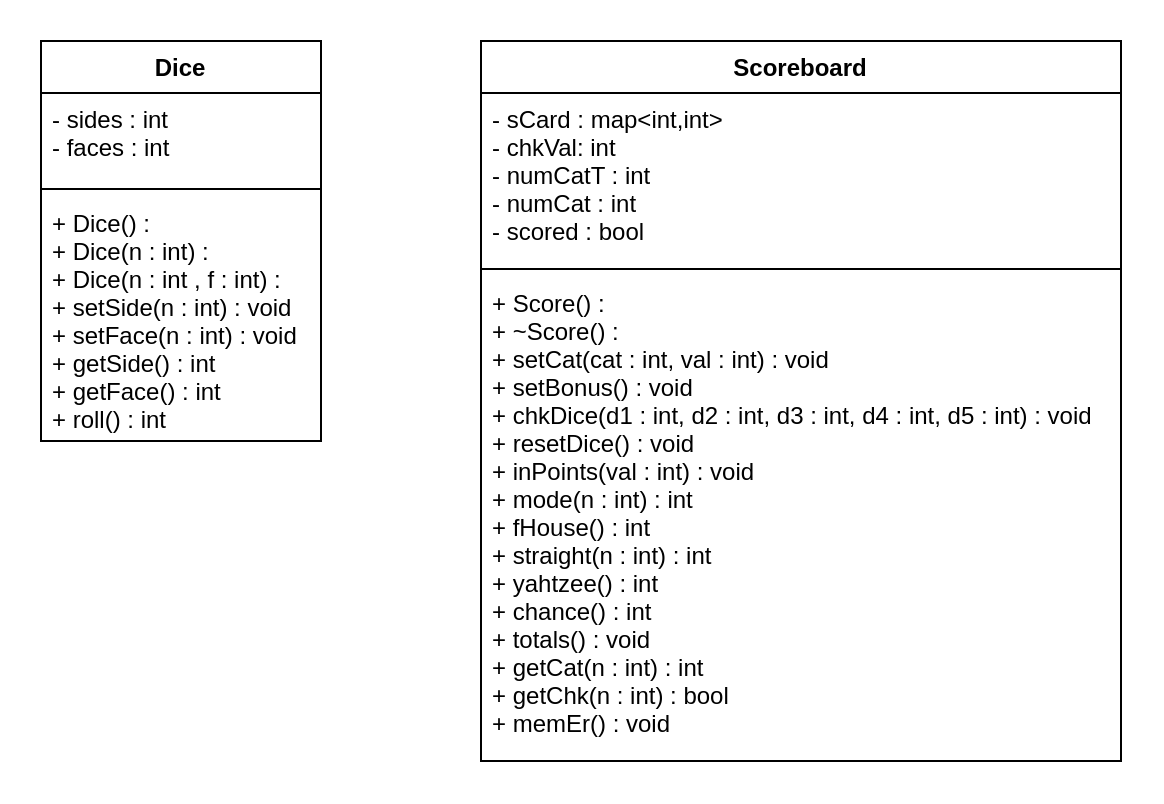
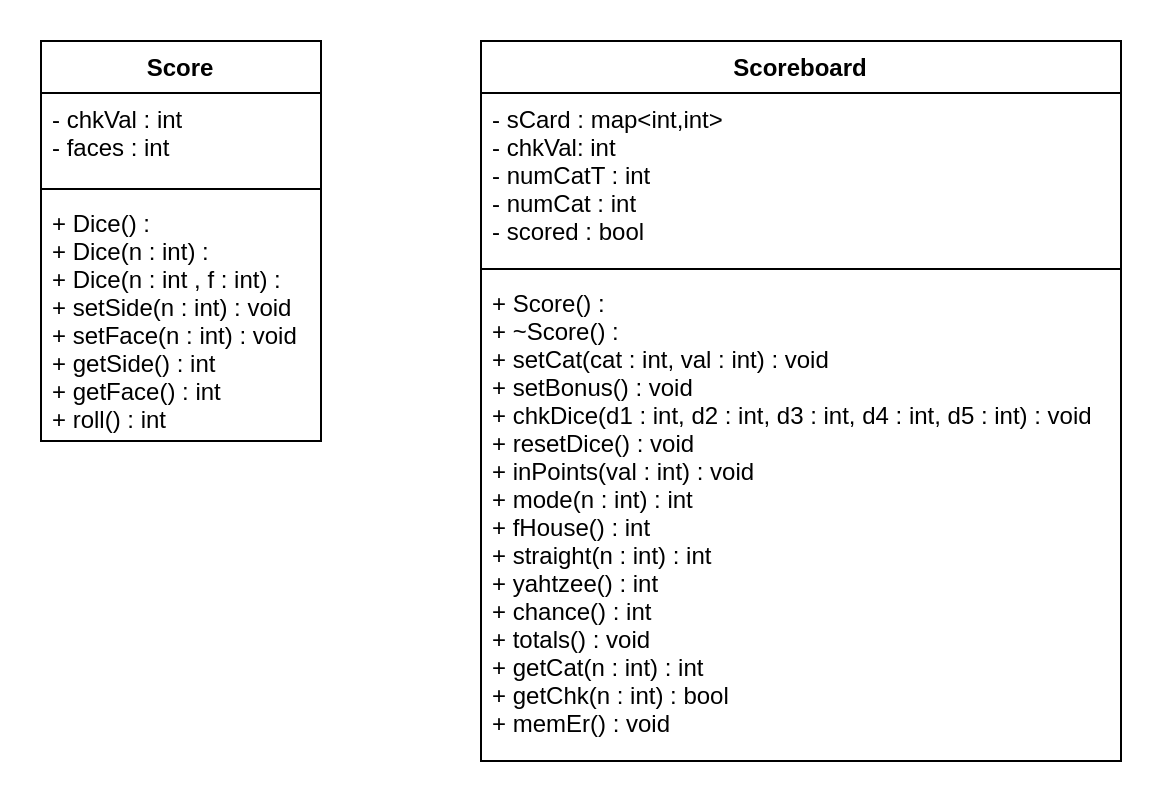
(180, 68) -> (180, 68)
(121, 120) -> (127, 120)
